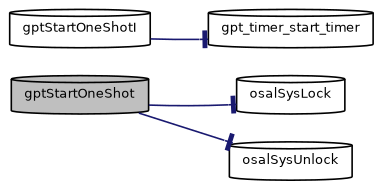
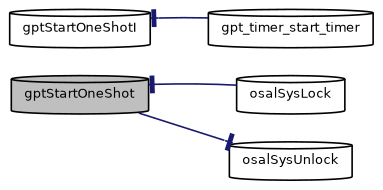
(175, 39) -> (184, 18)
(189, 106) -> (197, 84)
